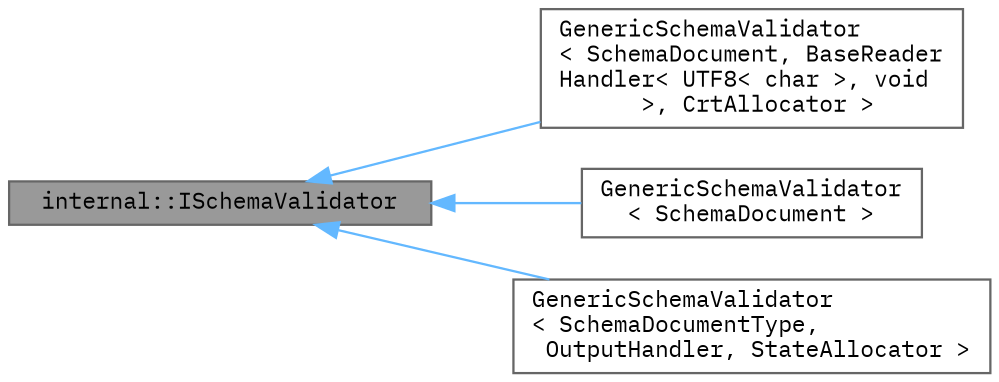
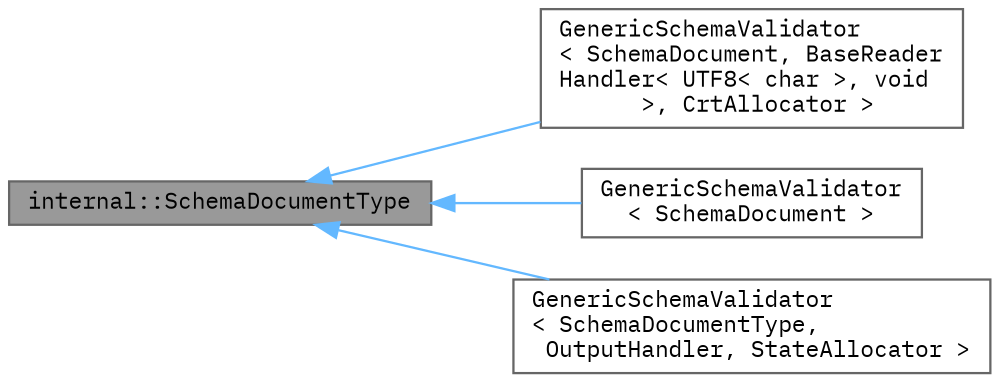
(220, 203) -> (220, 203)
